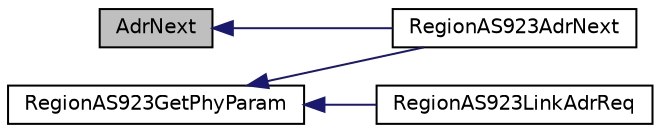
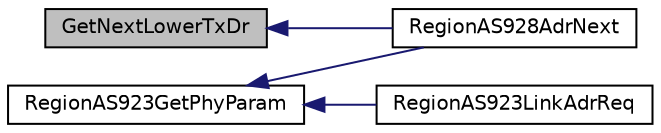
(156, 28) -> (156, 28)
(515, 28) -> (515, 28)
